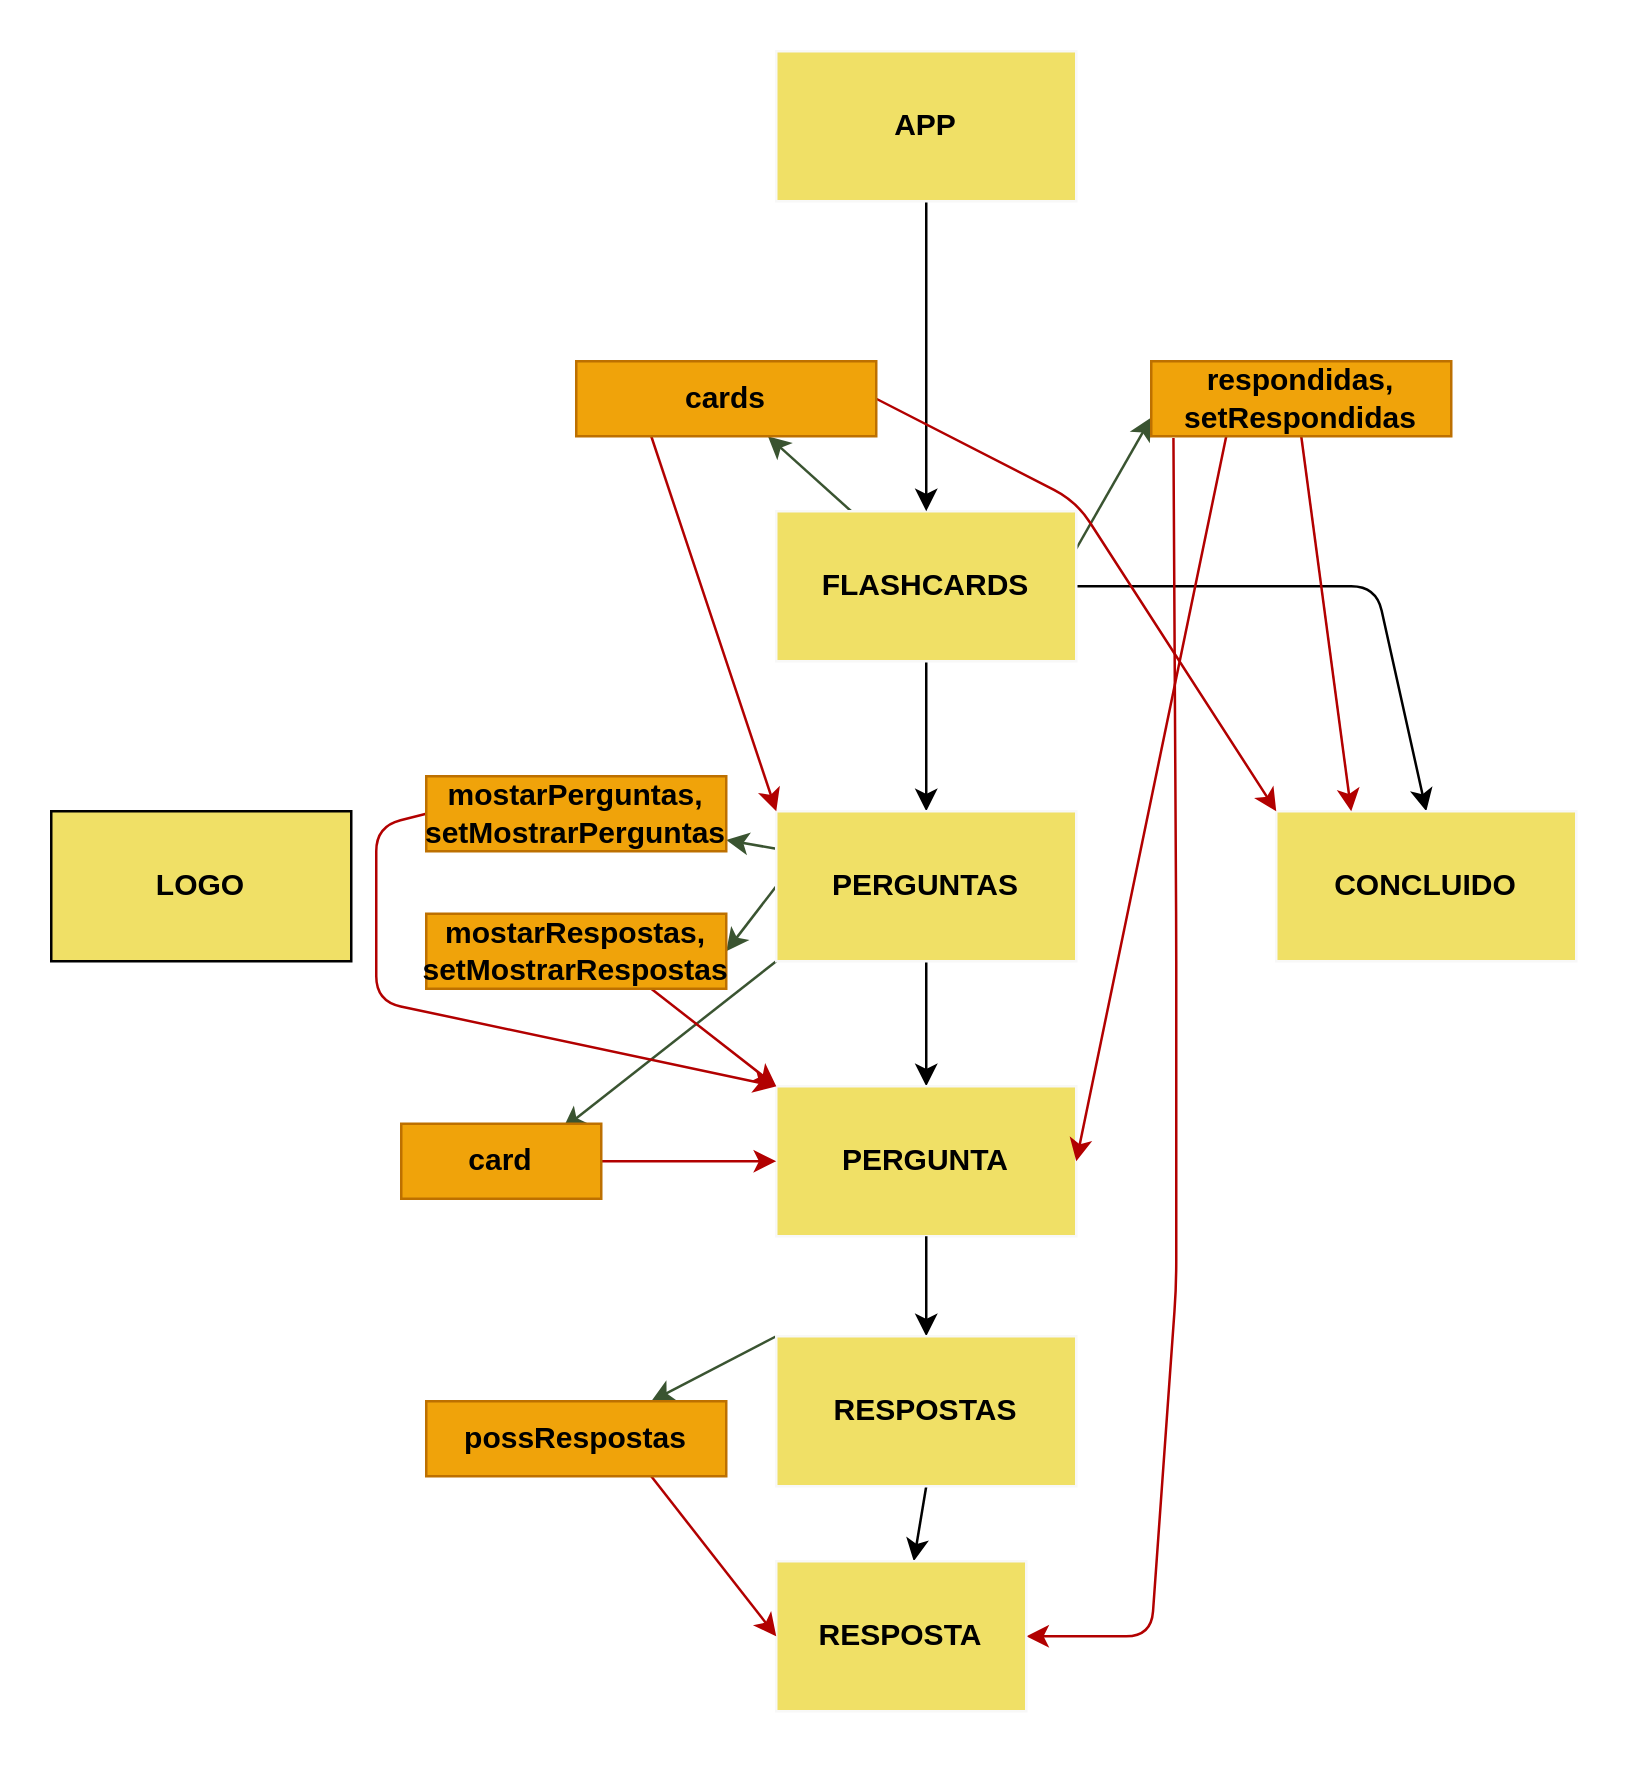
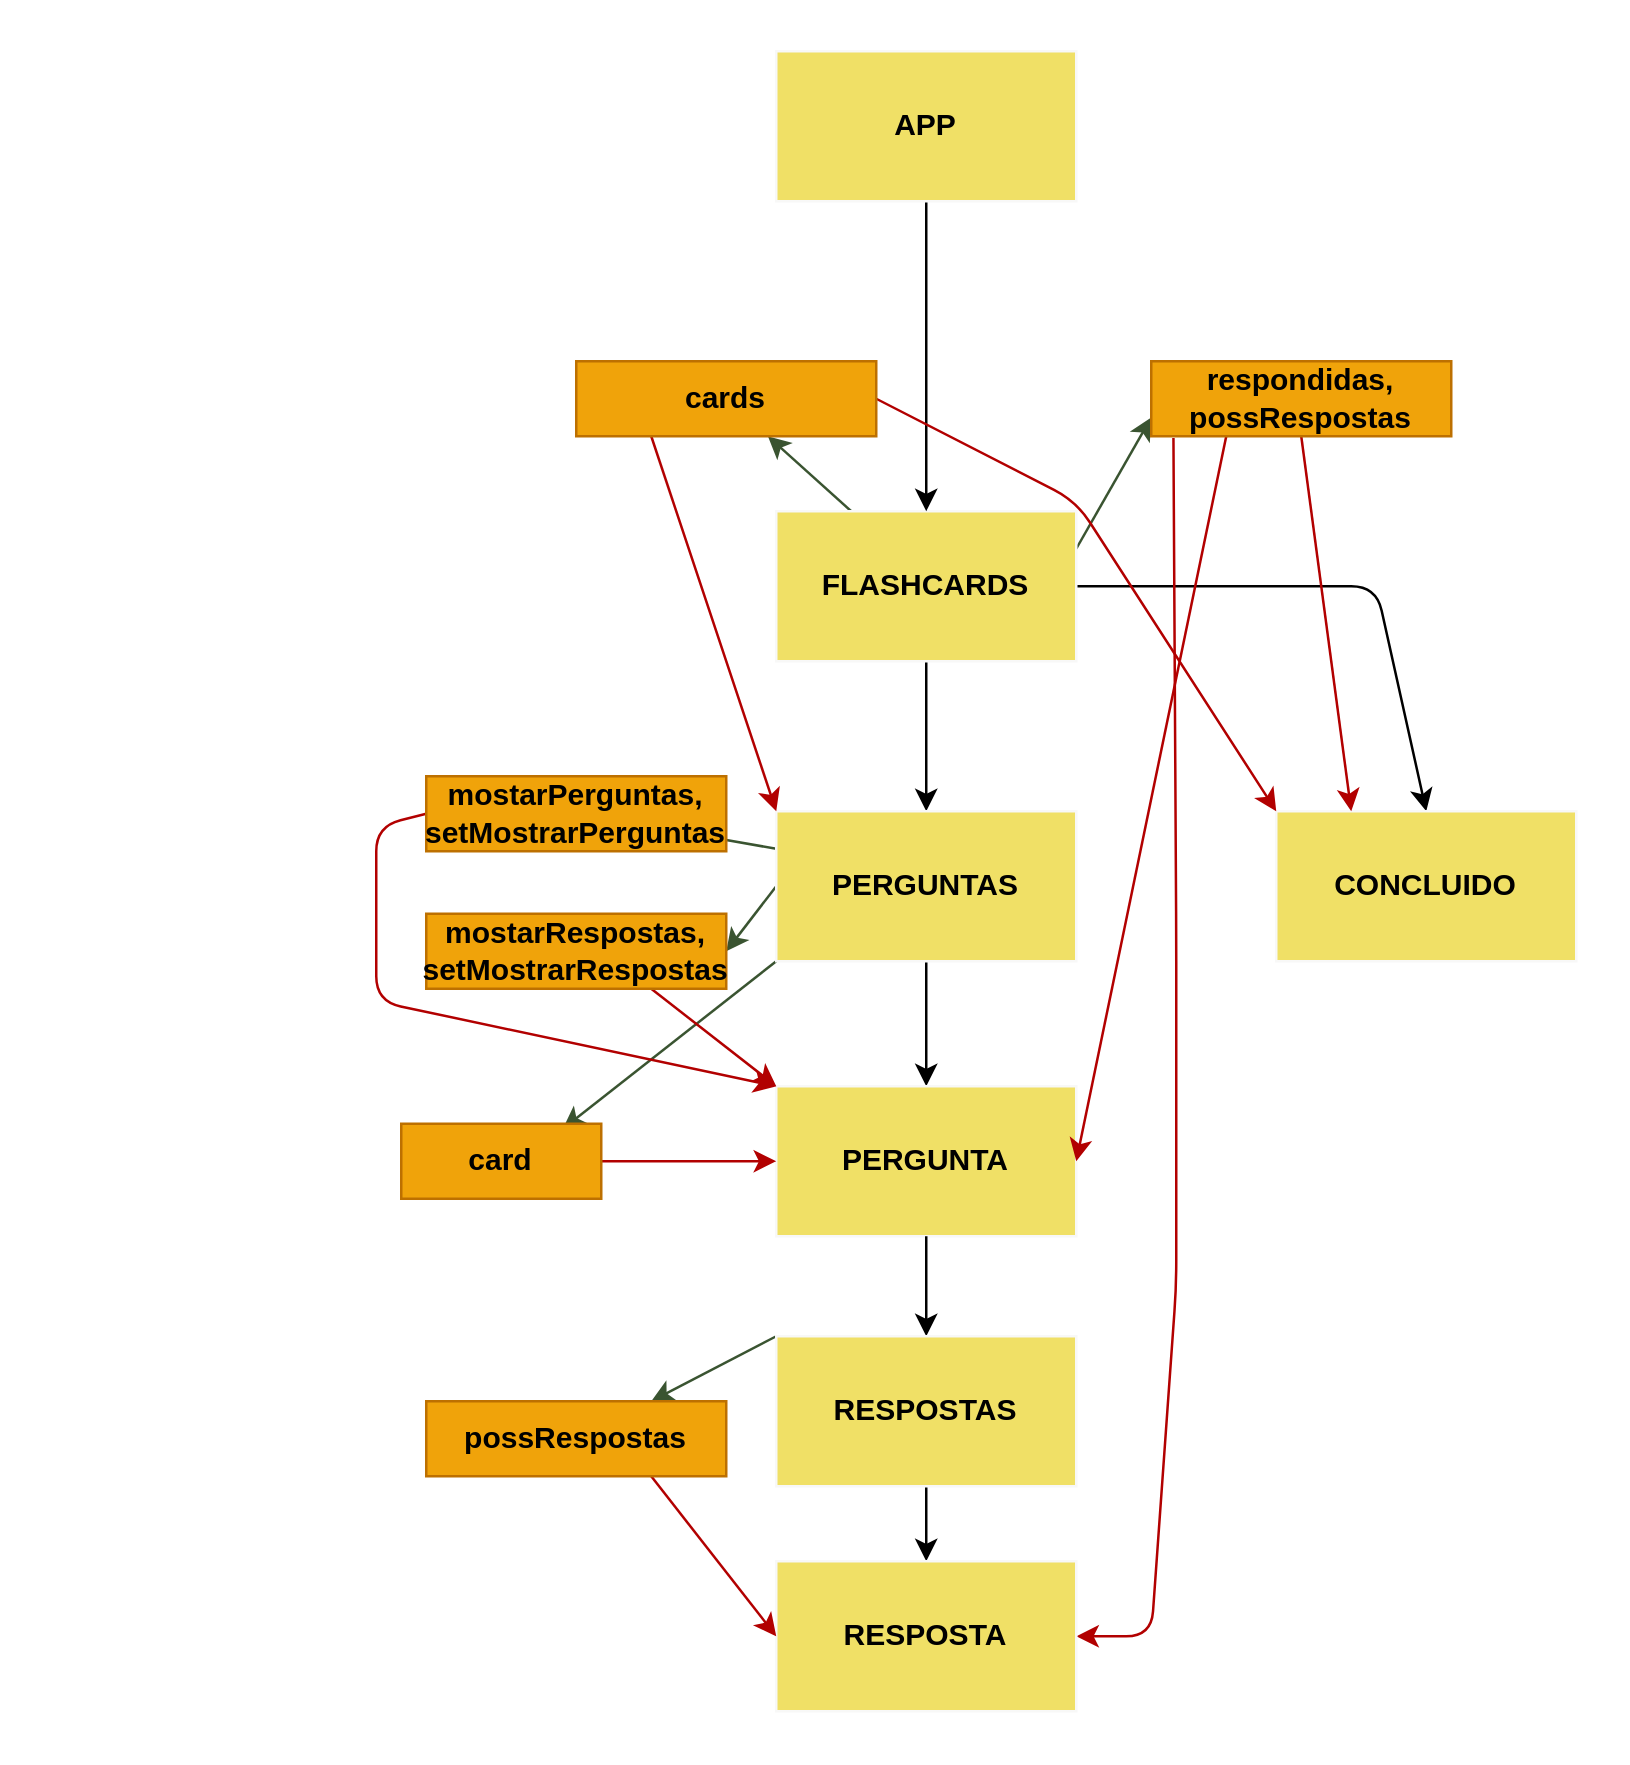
(1301, 399) -> (1301, 399)
(744, 843) -> (737, 842)
(201, 886) -> none
(901, 1636) -> (926, 1636)
